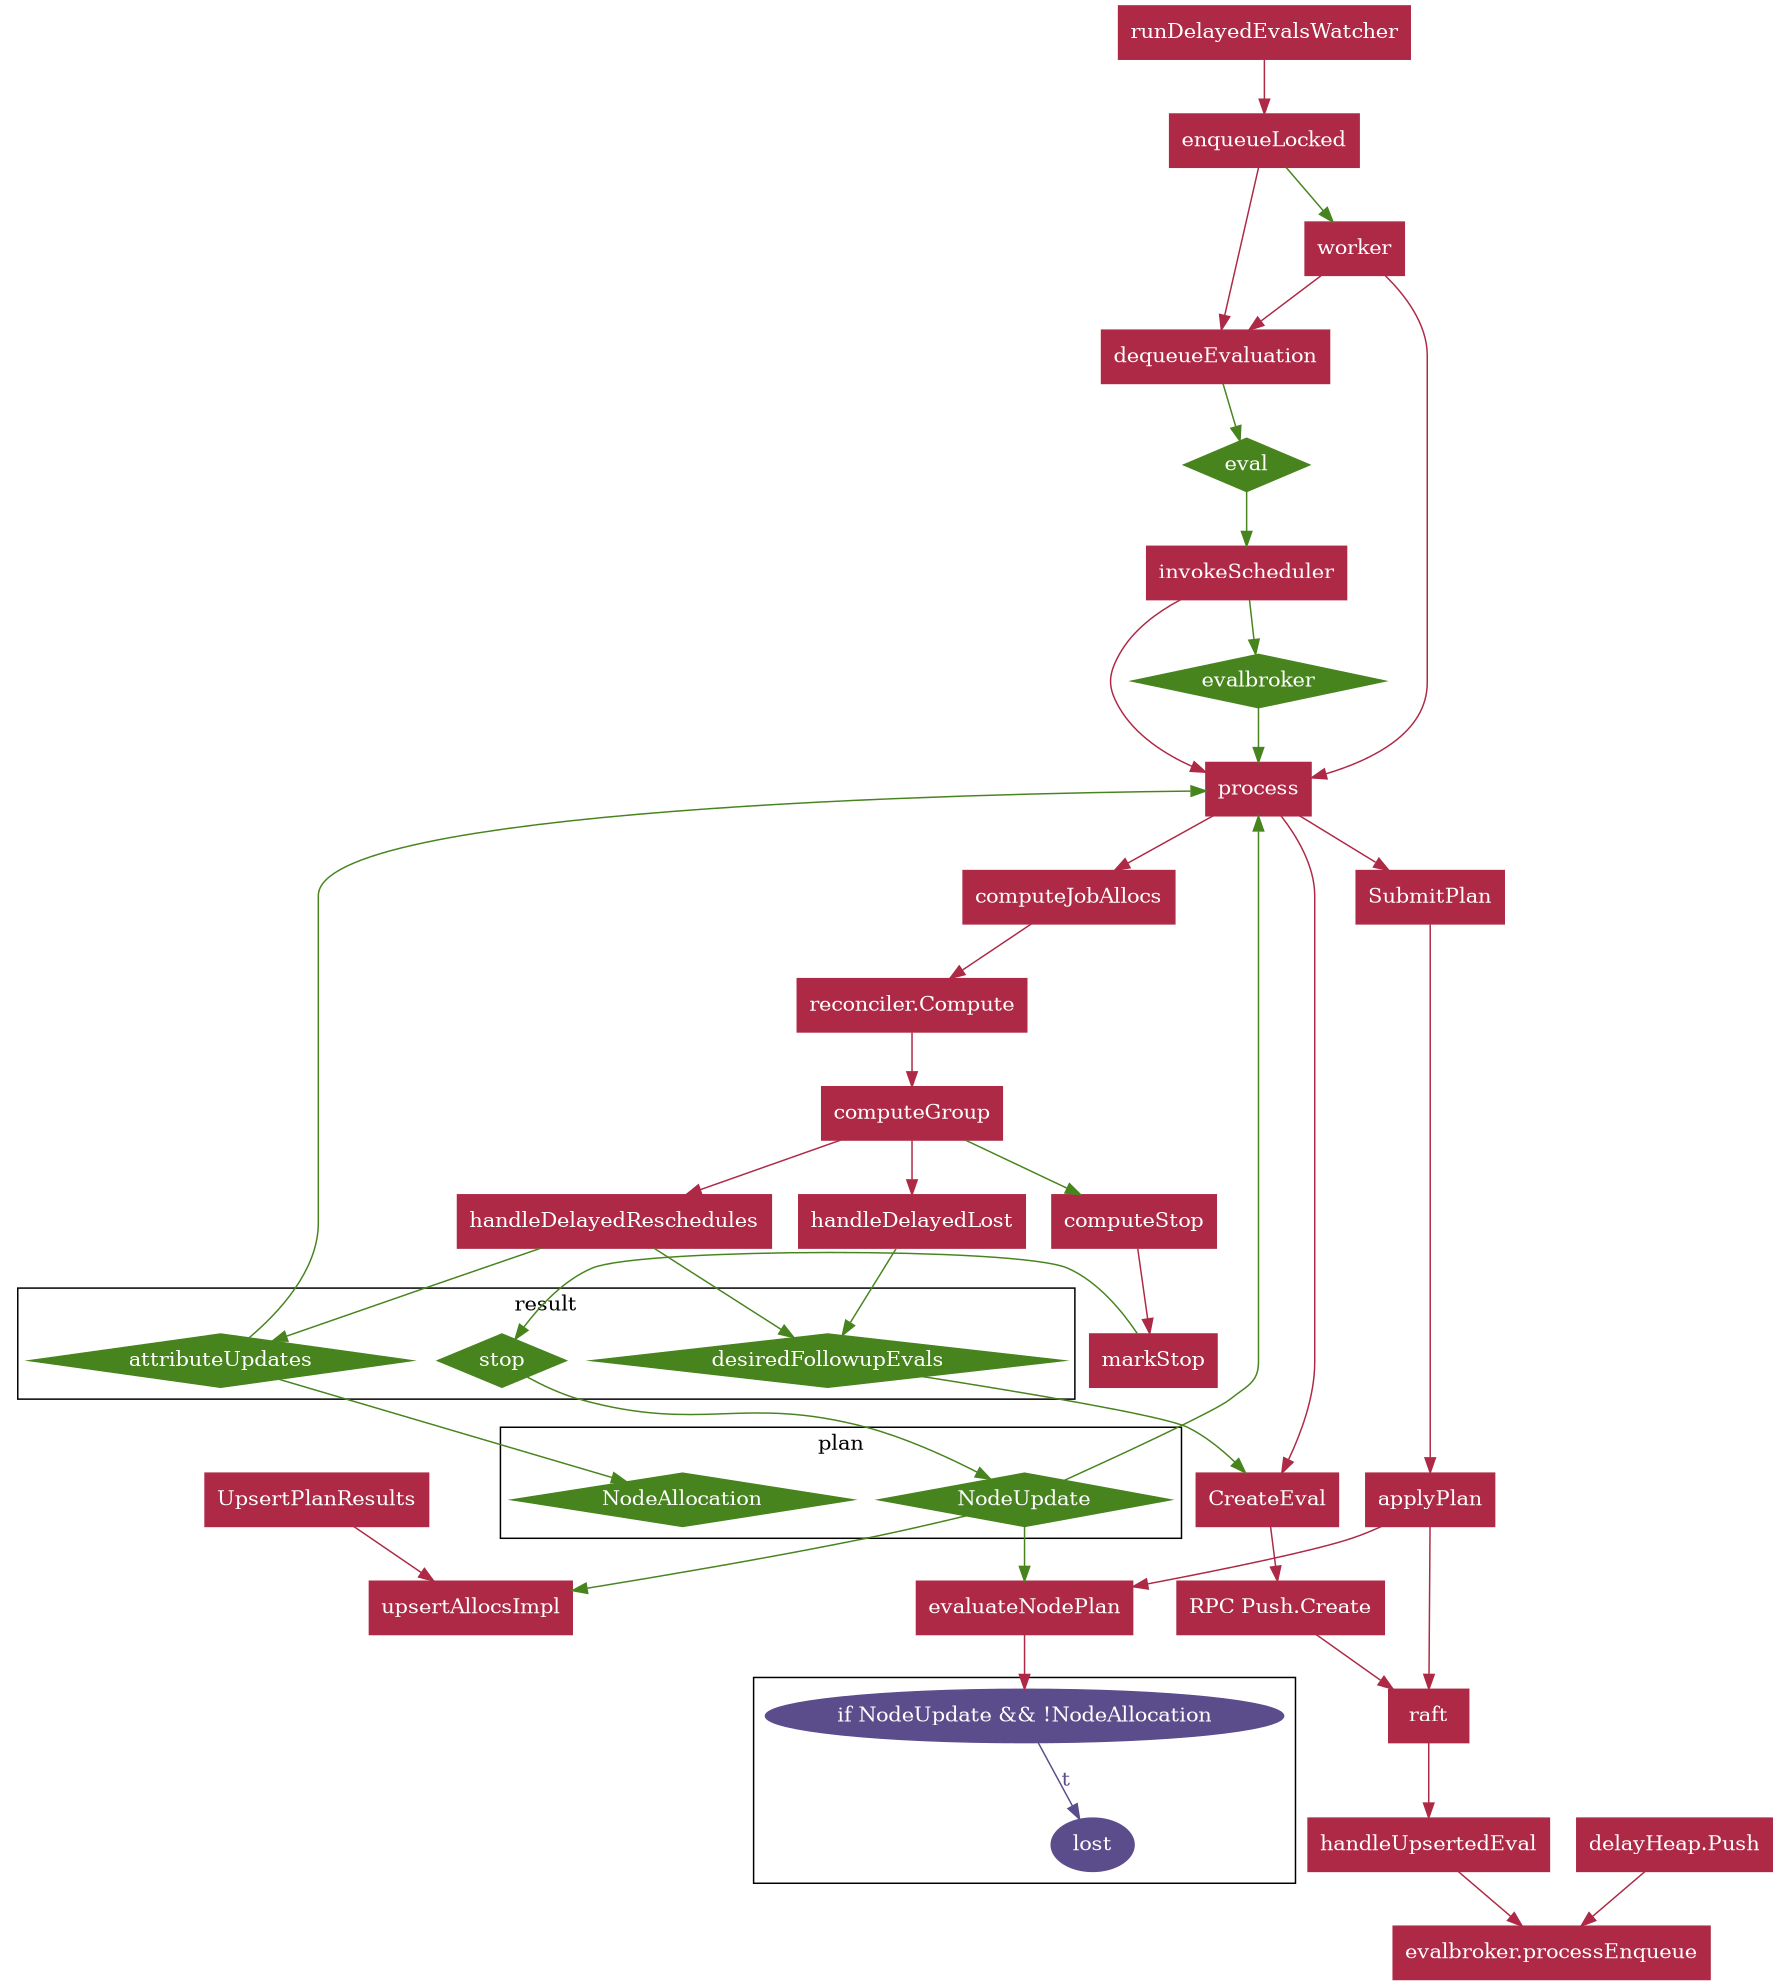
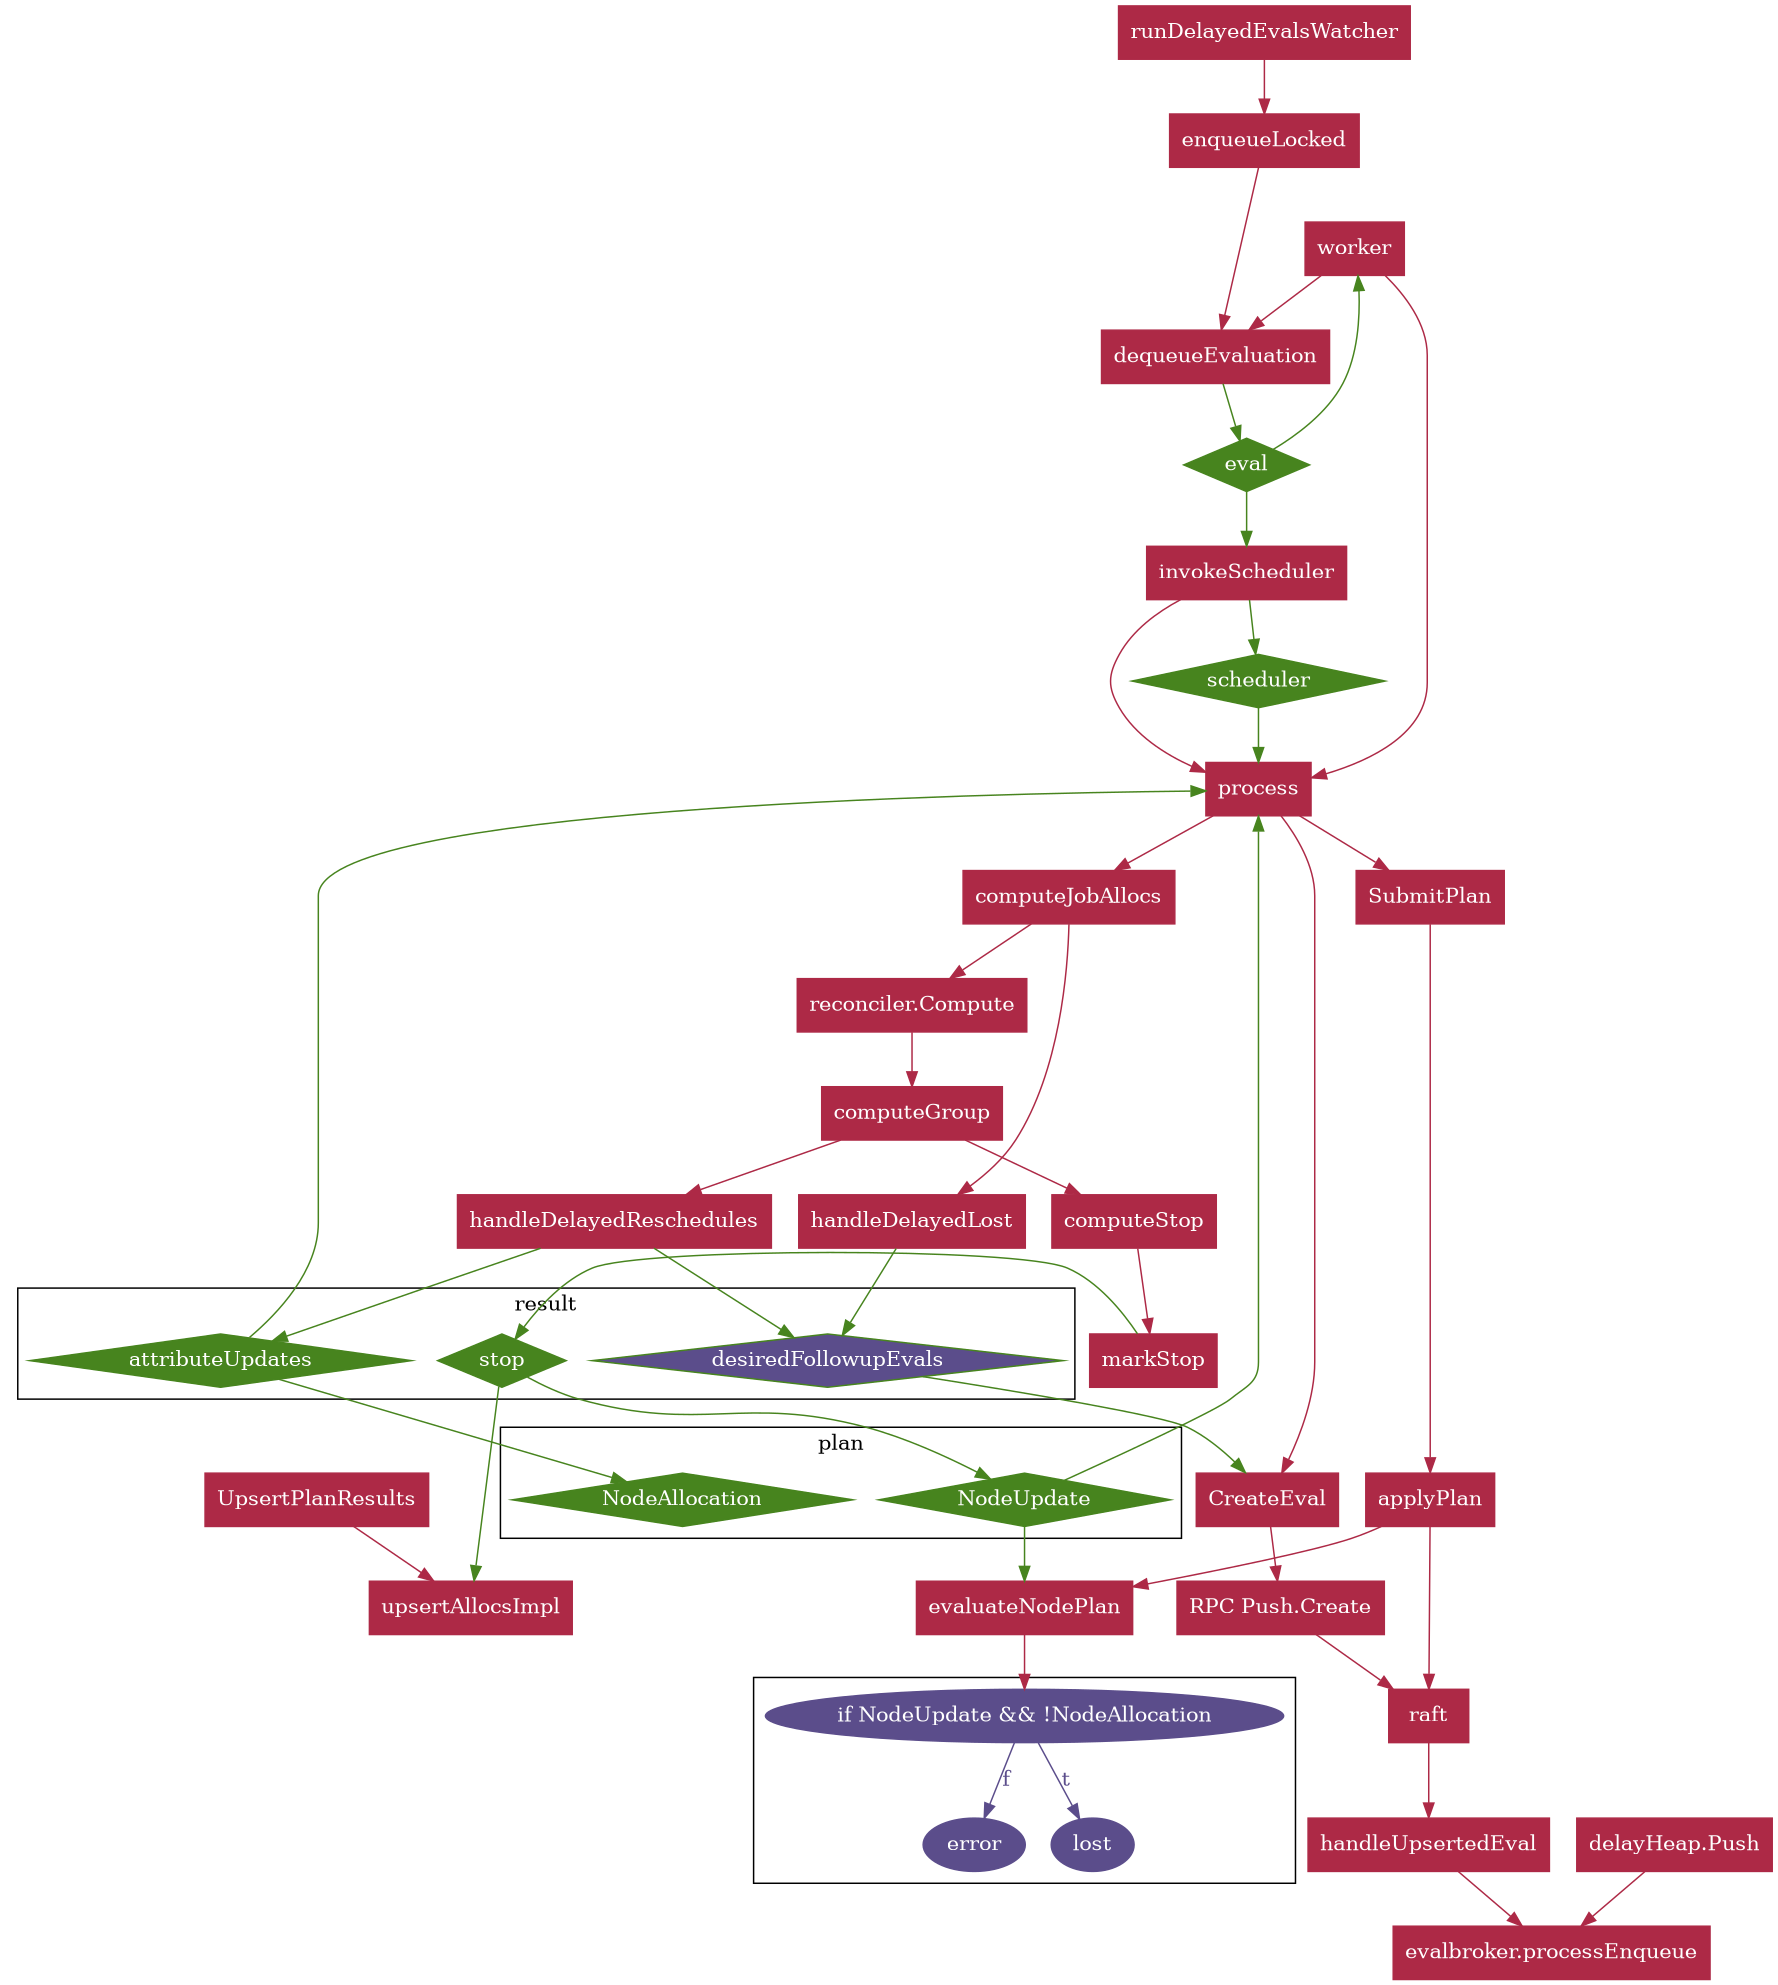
(1305, 189) -> (1342, 384)
(1258, 681) -> (1258, 681)
(912, 1160) -> (1048, 1067)
(1016, 1164) -> (1016, 1164)
(828, 1361) -> (828, 1361)
(777, 1555) -> (487, 1476)
none -> (974, 1845)
